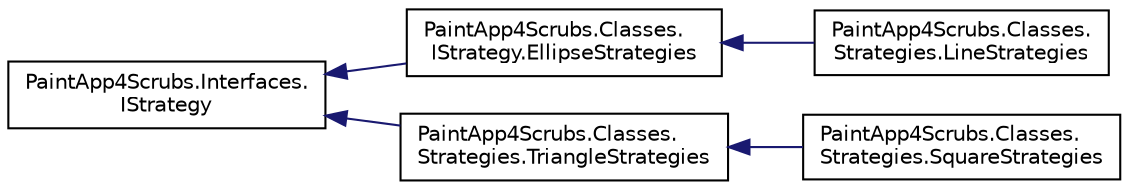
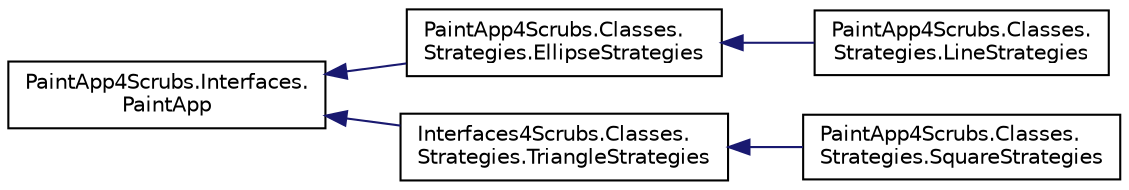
(564, 43) -> (564, 43)
(167, 95) -> (167, 95)
(564, 147) -> (564, 147)
